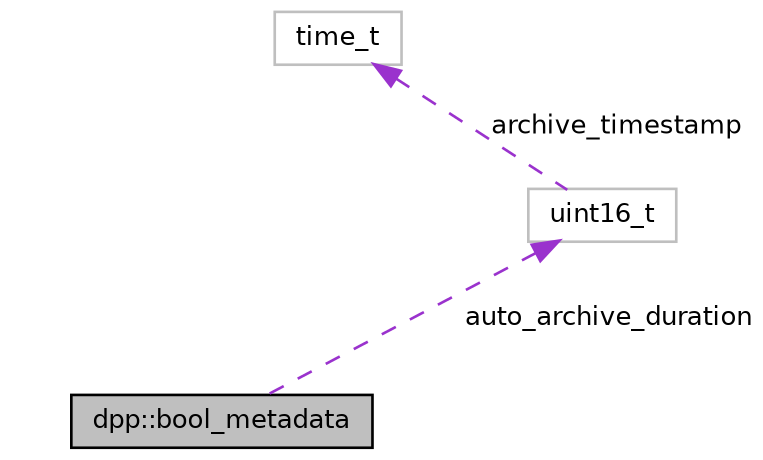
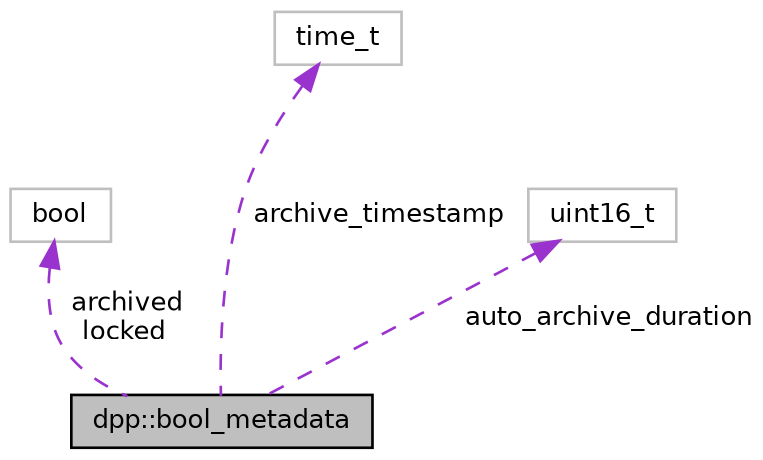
(482, 134) -> (234, 233)
none -> (61, 215)
